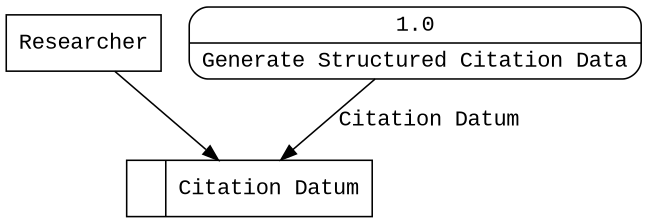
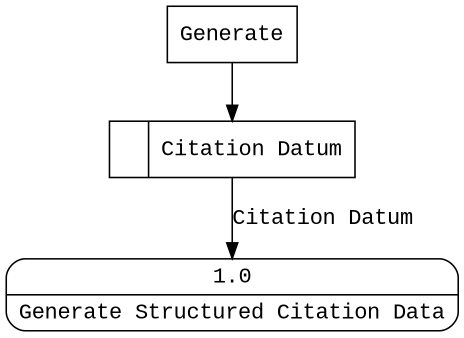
(84, 43) -> (232, 34)
(334, 114) -> (232, 210)
